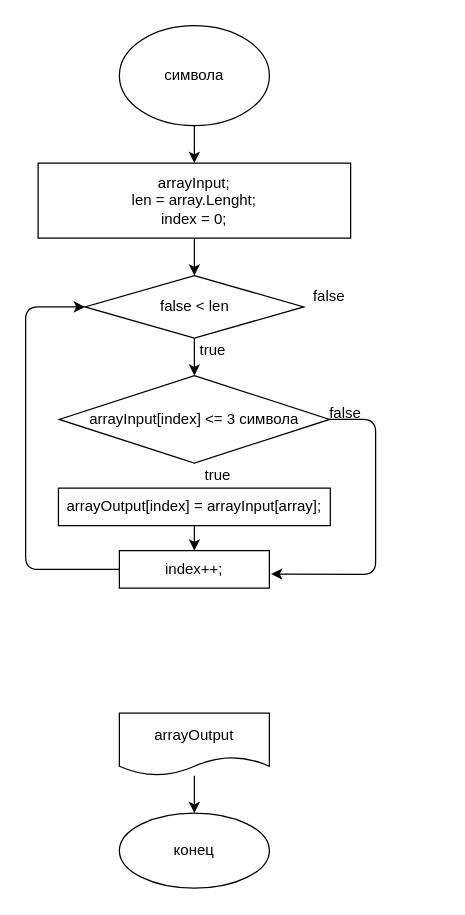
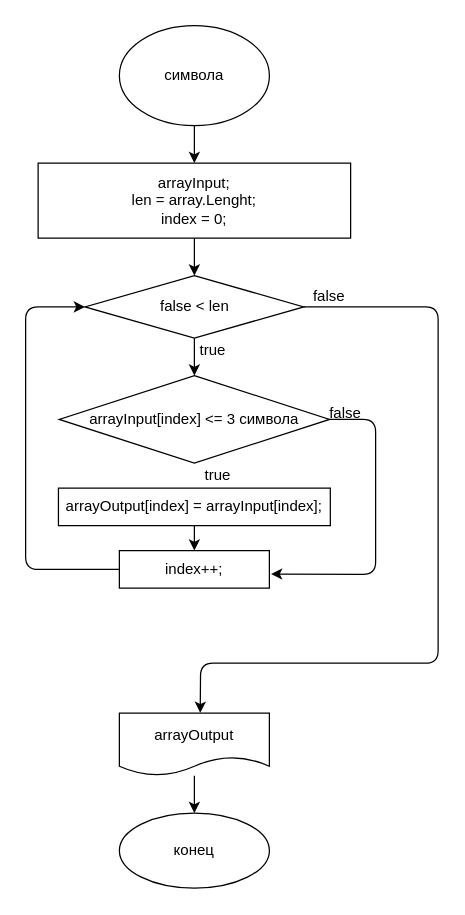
(194, 507) -> (194, 507)
none -> (438, 550)
